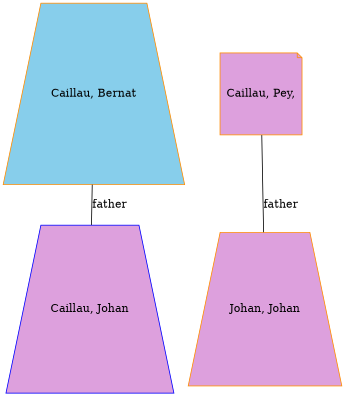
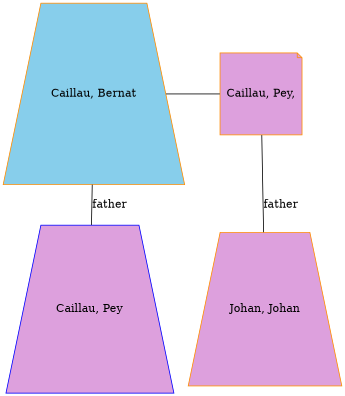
none -> (193, 94)
(90, 309) -> (90, 309)
